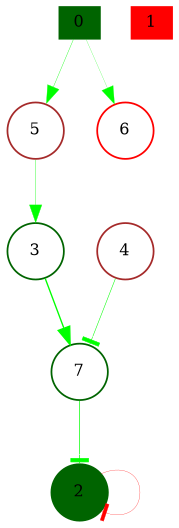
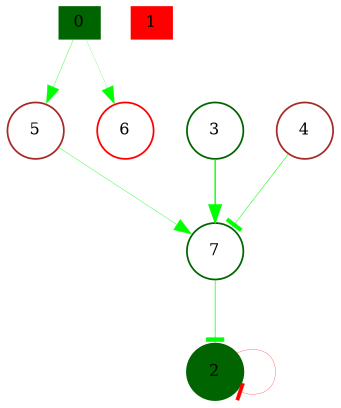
(36, 182) -> (118, 186)
